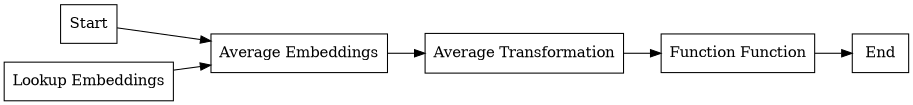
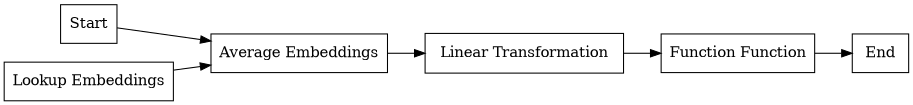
(524, 53) -> (524, 53)
